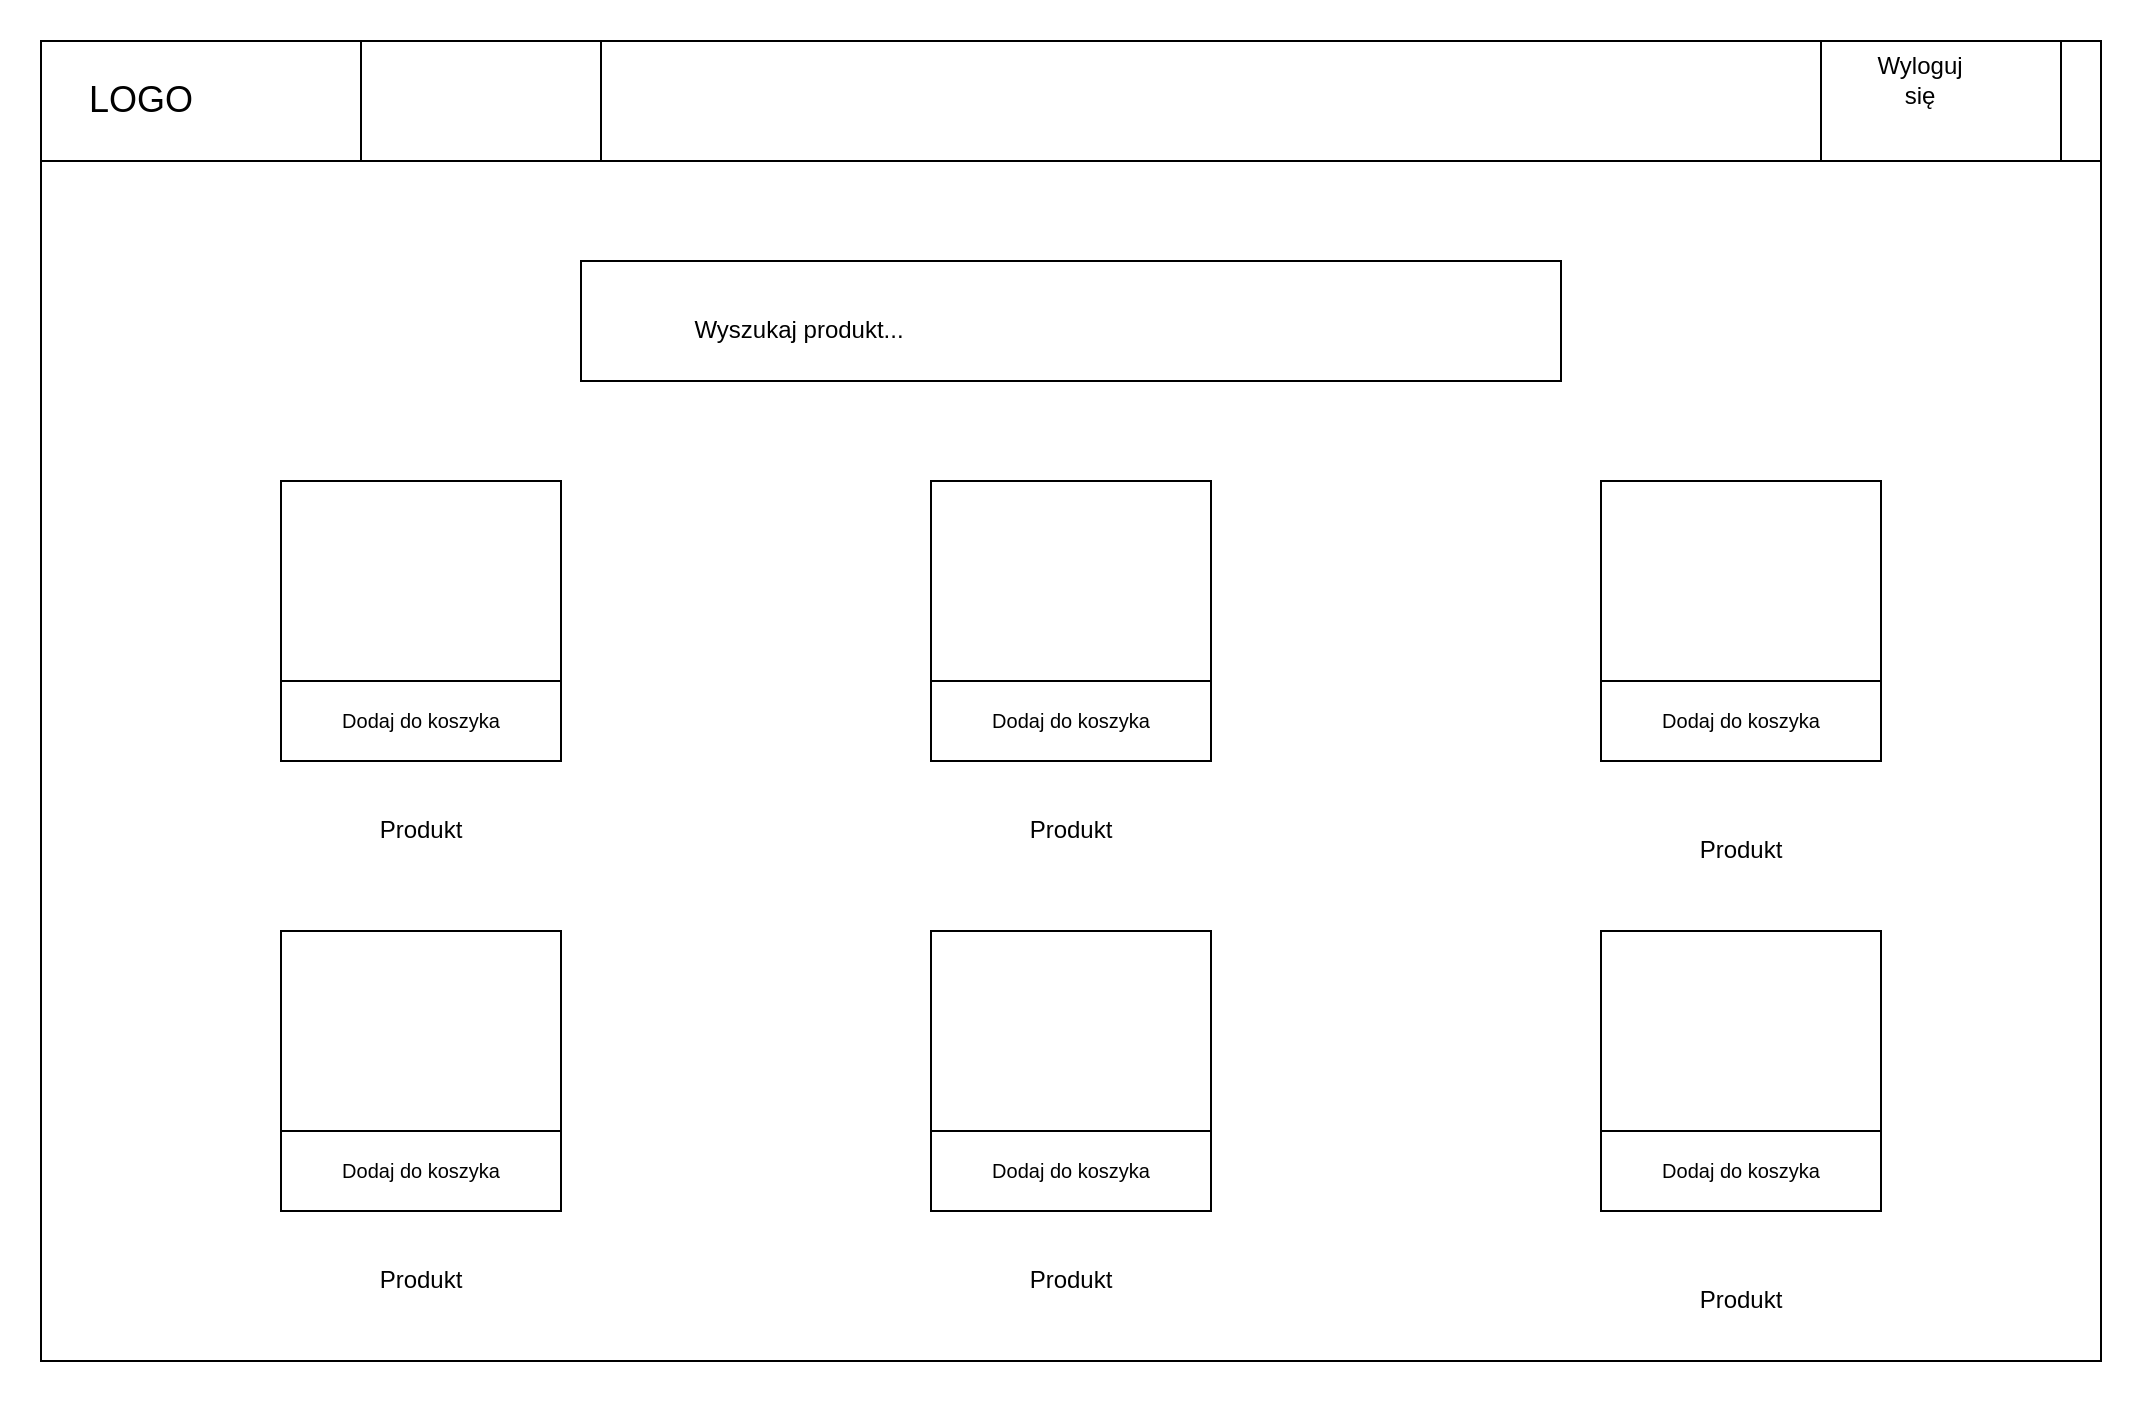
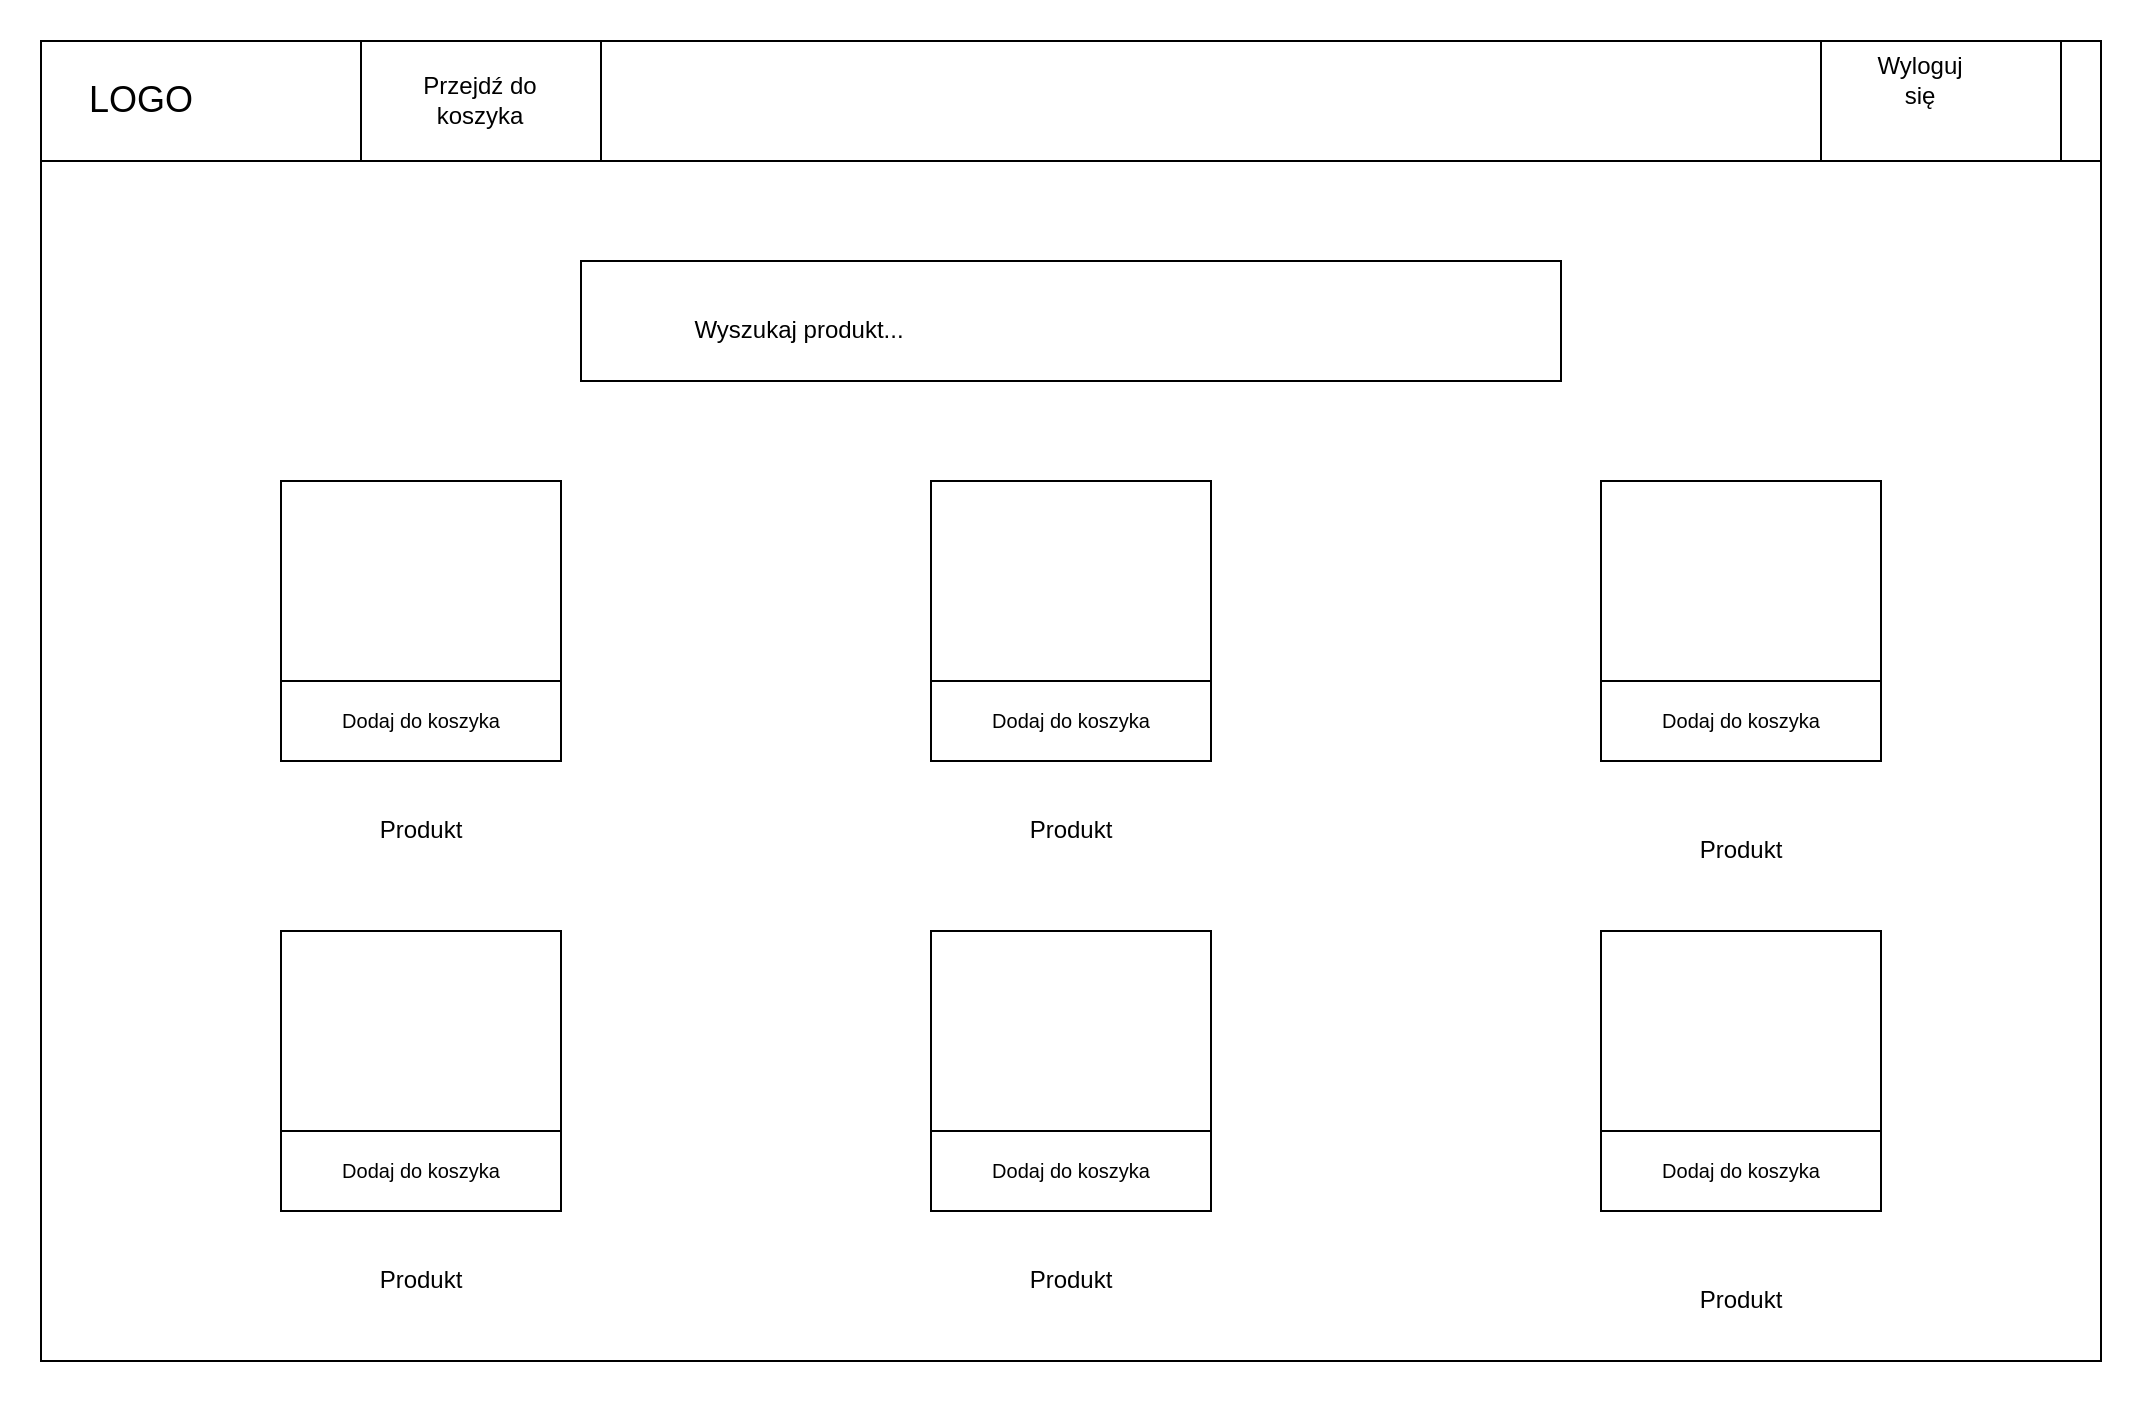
none -> (481, 101)
